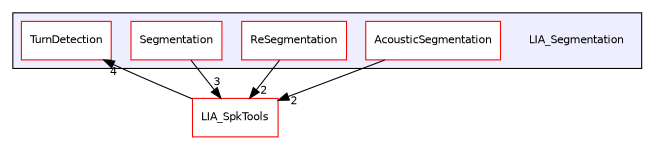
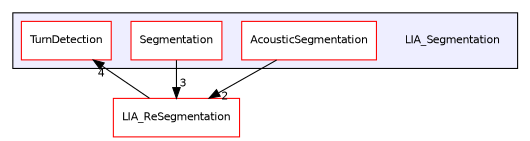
(294, 41) -> none
(235, 118) -> (176, 118)
